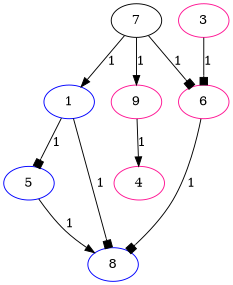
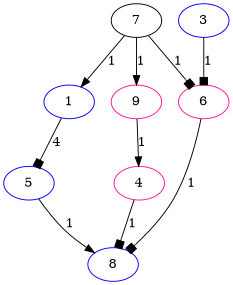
(204, 21) -> (204, 21)
(57, 143) -> (57, 143)
(90, 179) -> (128, 219)
